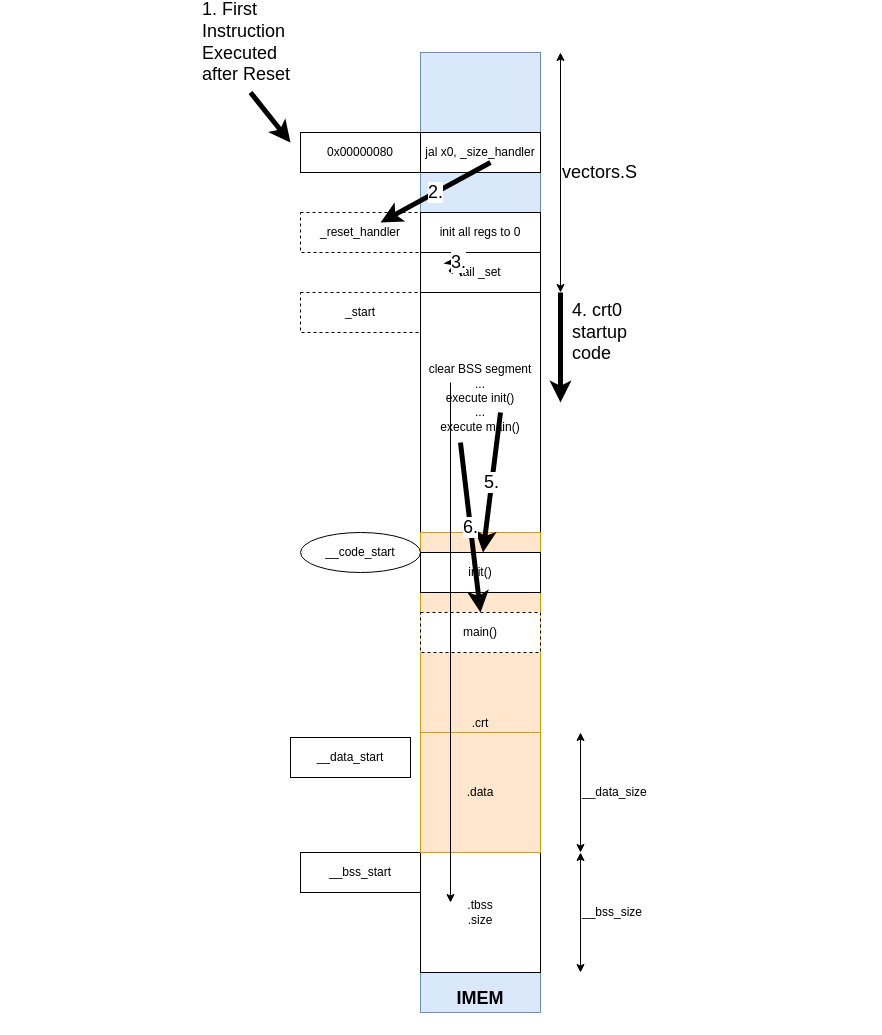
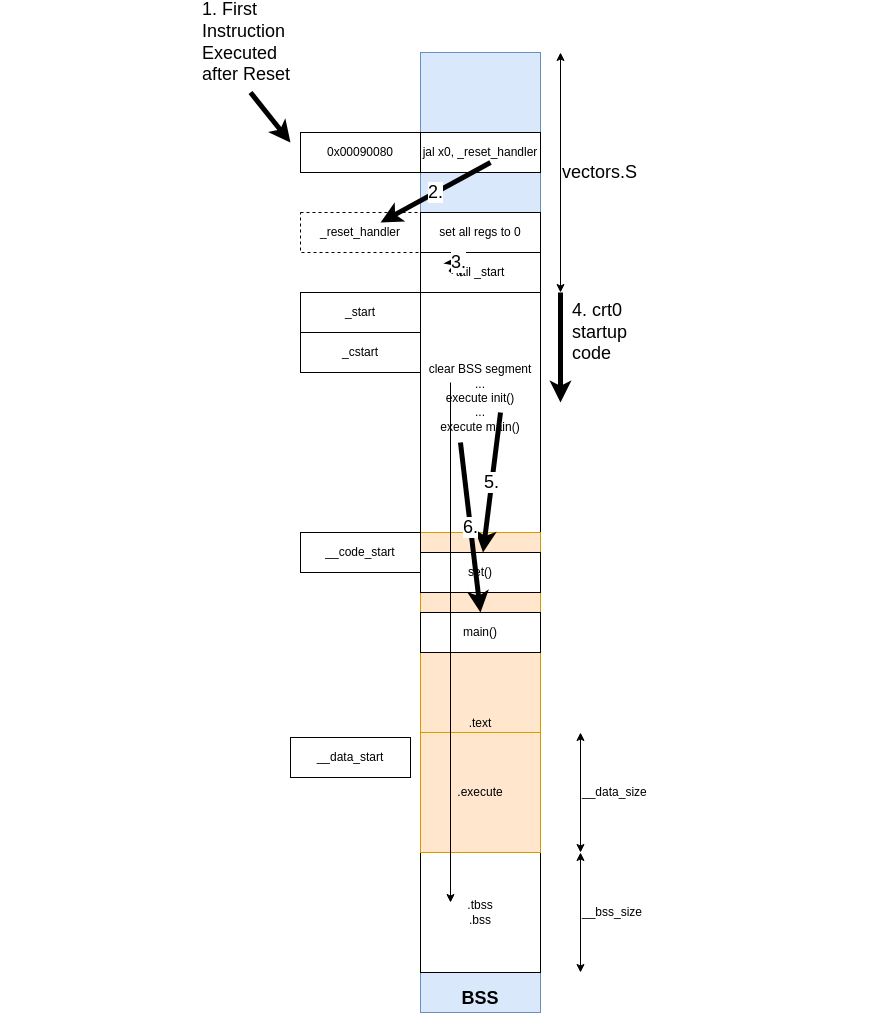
(361, 153) -> (361, 153)
(481, 153) -> (481, 153)
(481, 233) -> (481, 233)
(481, 273) -> (481, 273)
(361, 313) -> (361, 313)
none -> (361, 353)
(361, 553) -> (361, 553)
(481, 573) -> (481, 573)
(481, 633) -> (481, 633)
(481, 722) -> (481, 722)
(481, 793) -> (481, 793)
(361, 873) -> none
(481, 913) -> (481, 913)
(481, 1002) -> (481, 1002)
